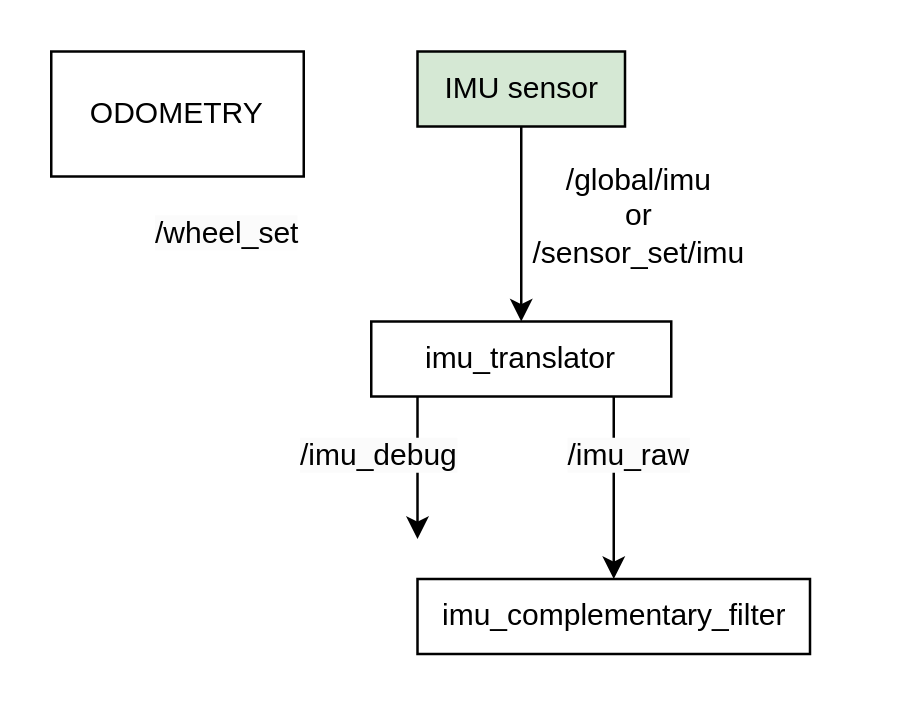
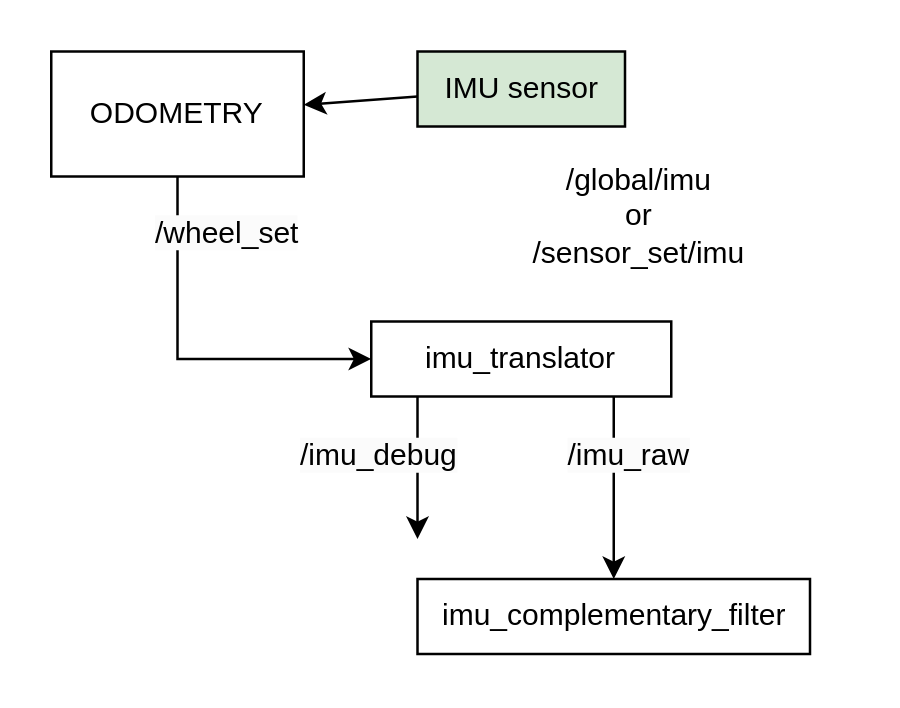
(521, 215) -> (369, 100)
none -> (211, 359)
